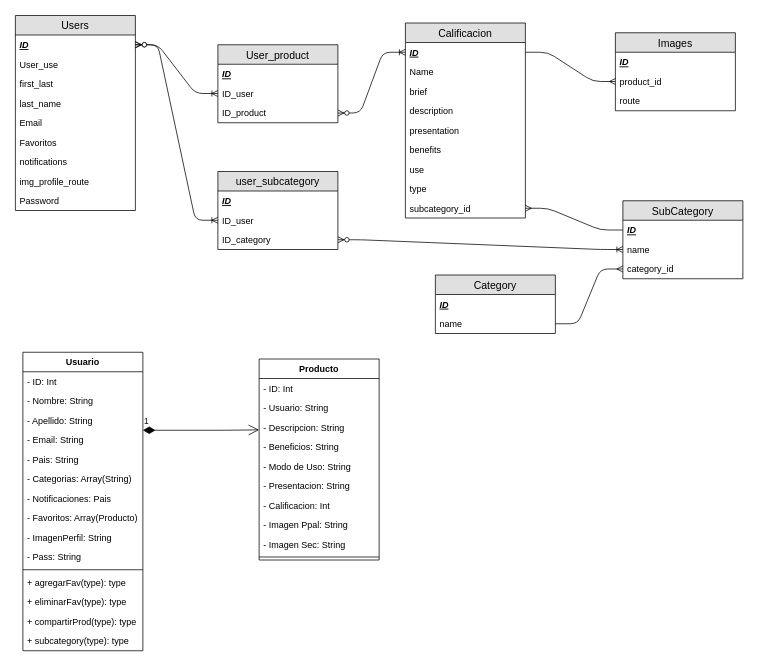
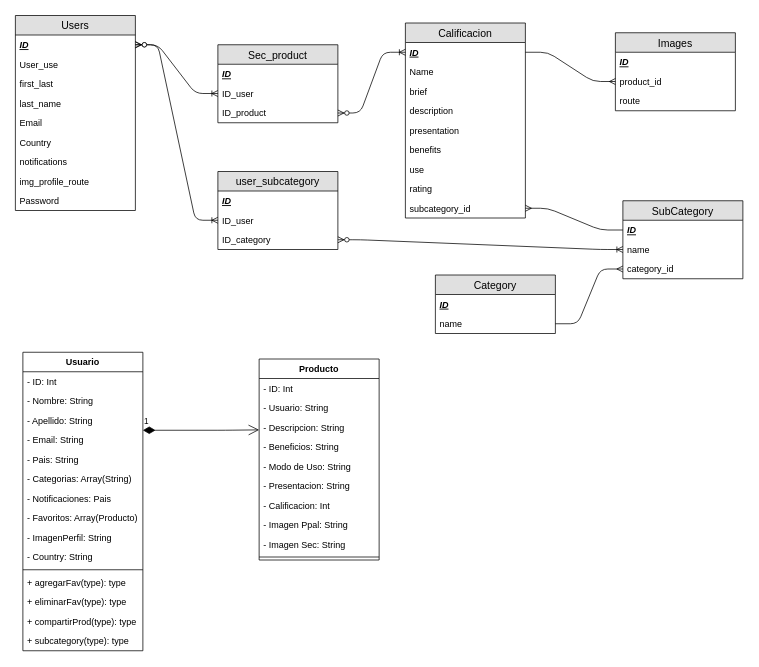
(278, 55) -> (278, 55)
(41, 143) -> (37, 143)
(420, 189) -> (423, 189)
(58, 557) -> (65, 557)
